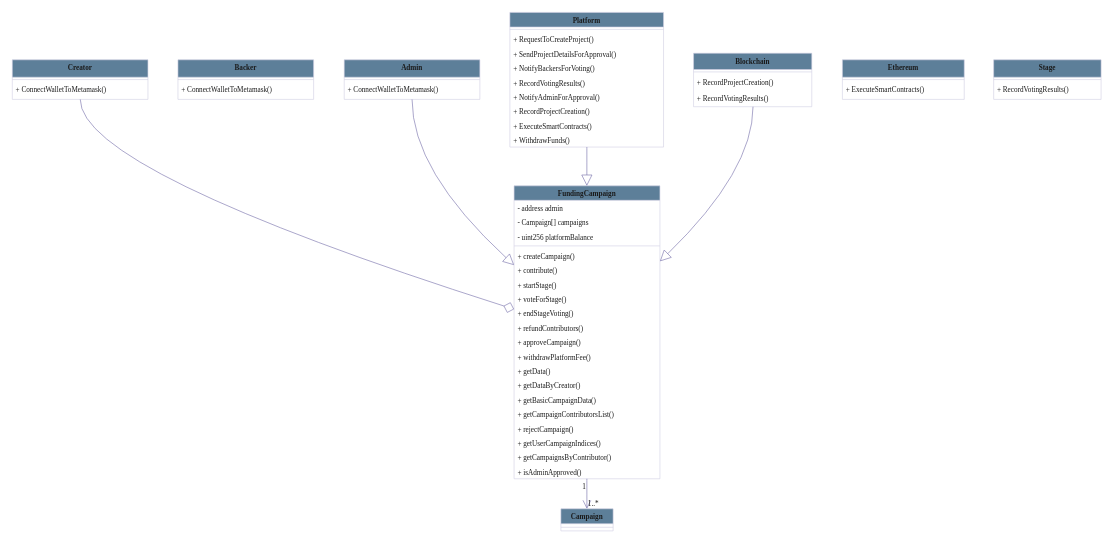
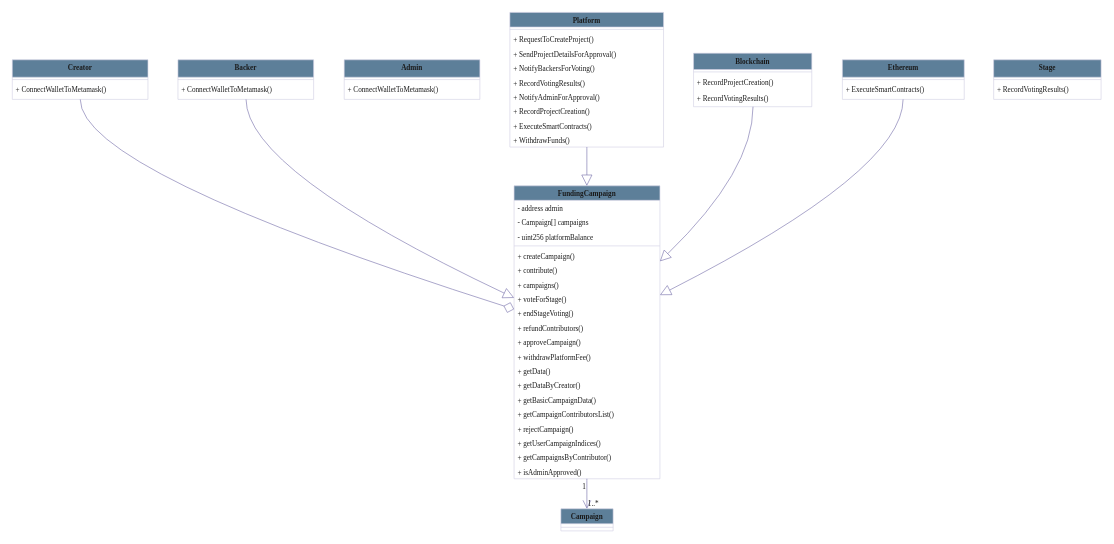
(444, 188) -> none
none -> (803, 213)
none -> (359, 216)
(544, 285) -> (542, 285)
